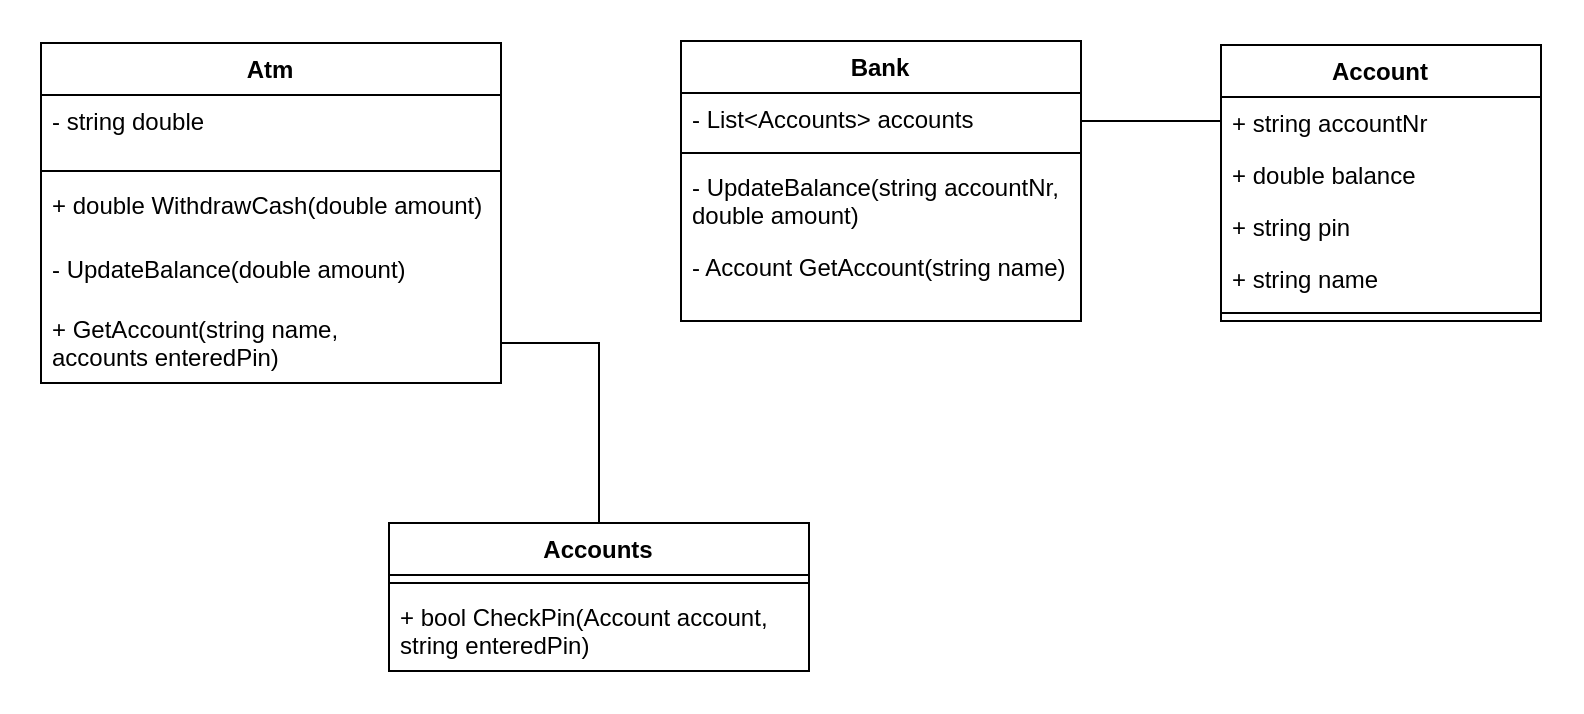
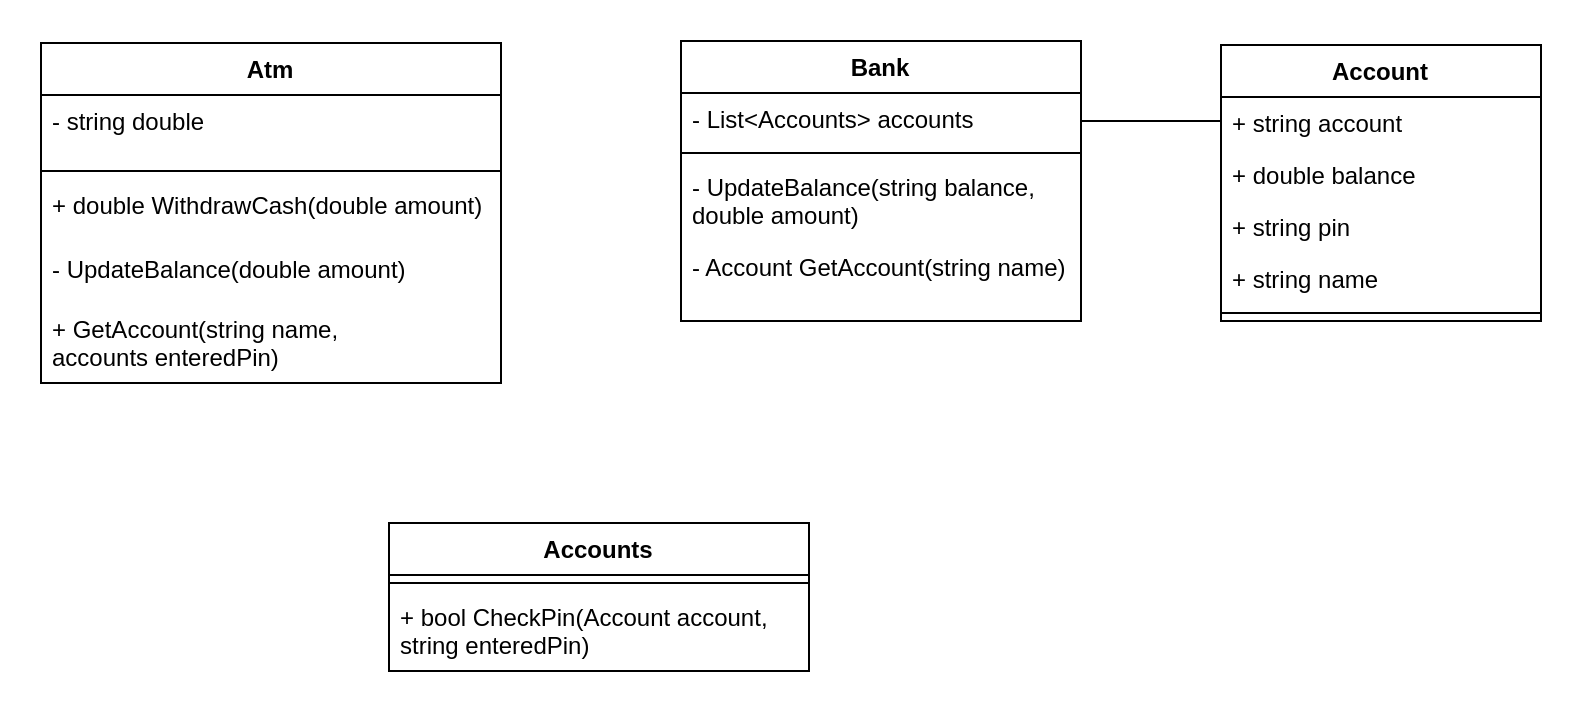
(1344, 124) -> (1330, 124)
(898, 188) -> (882, 188)
(599, 386) -> none
